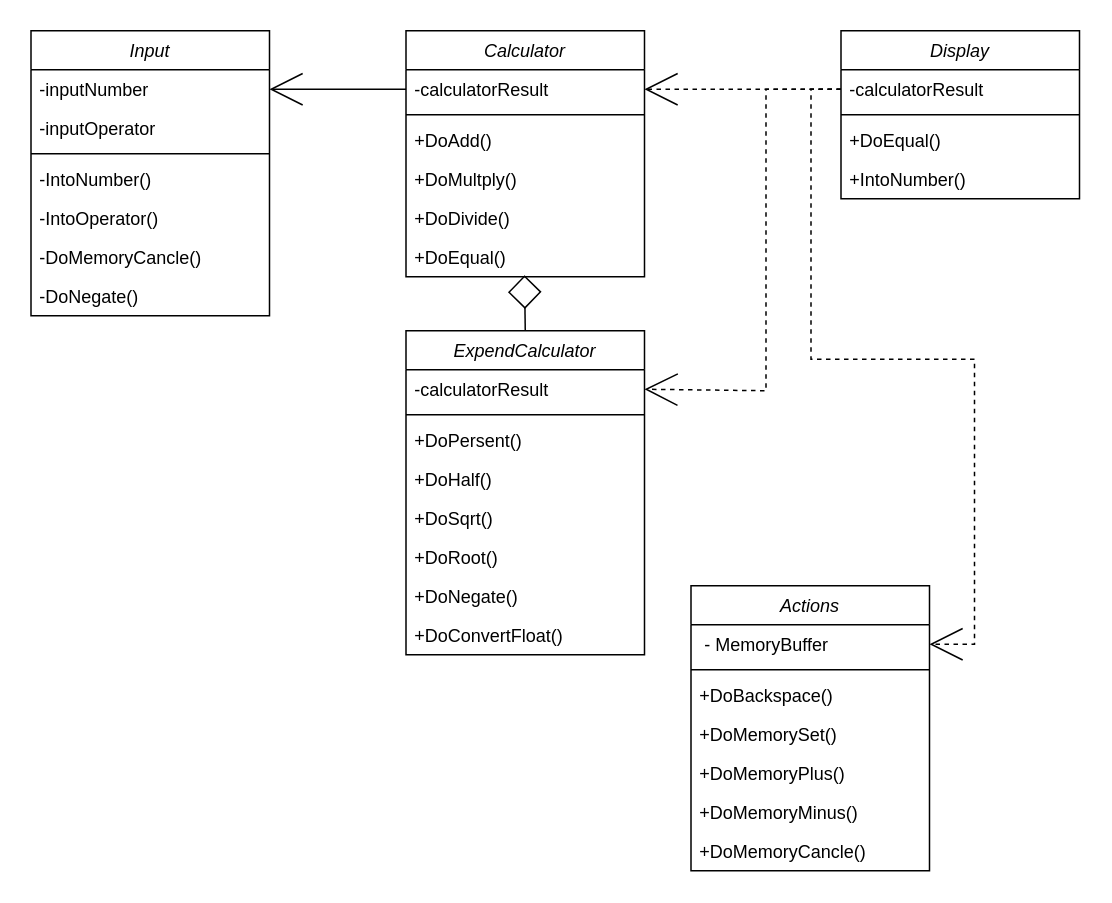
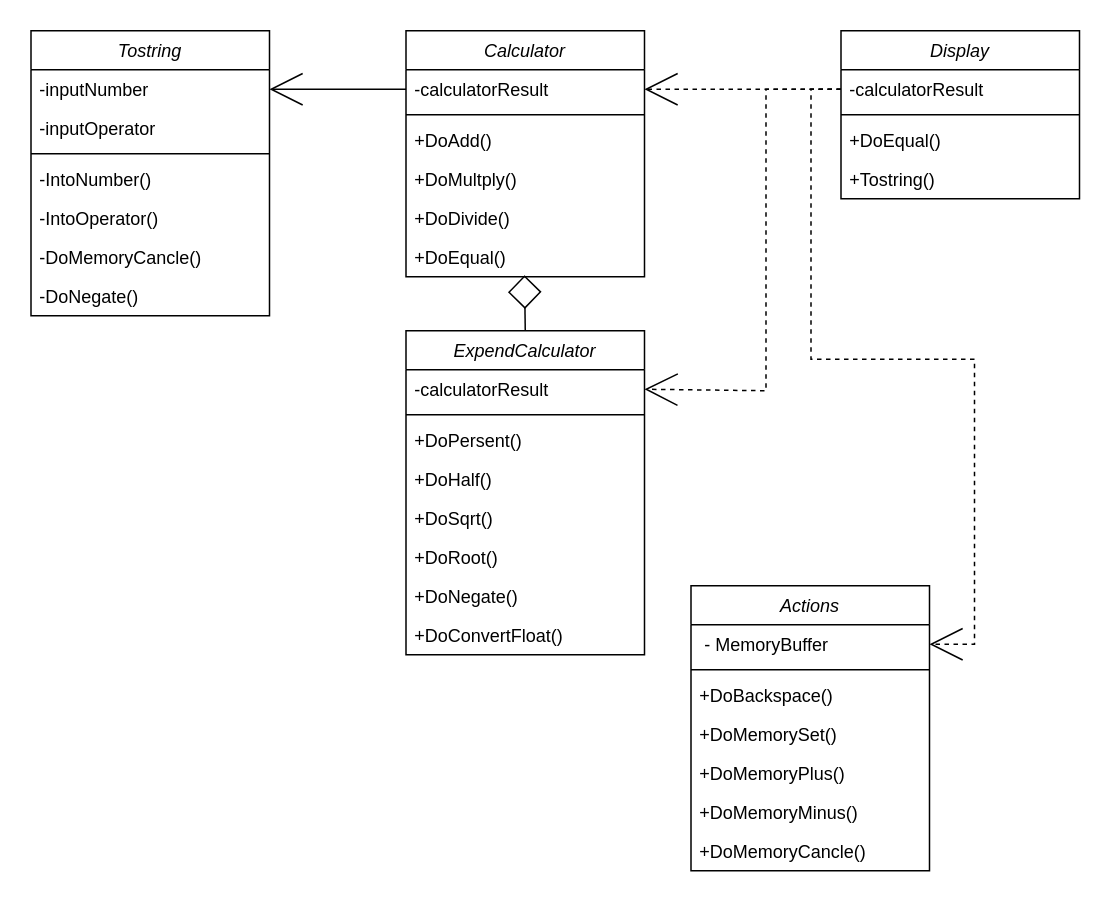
(149, 51) -> (149, 51)
(915, 180) -> (902, 180)
